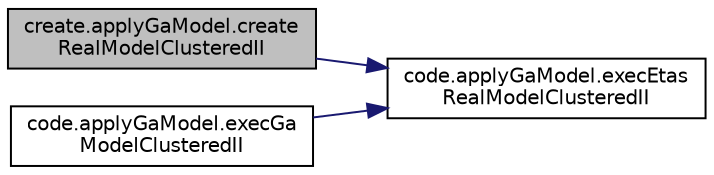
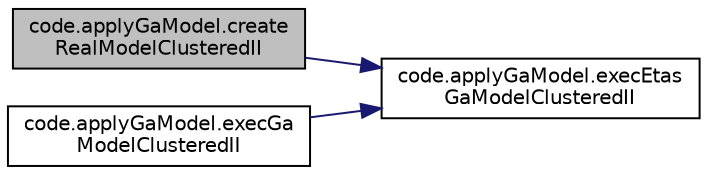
(162, 39) -> (159, 39)
(547, 88) -> (541, 88)
